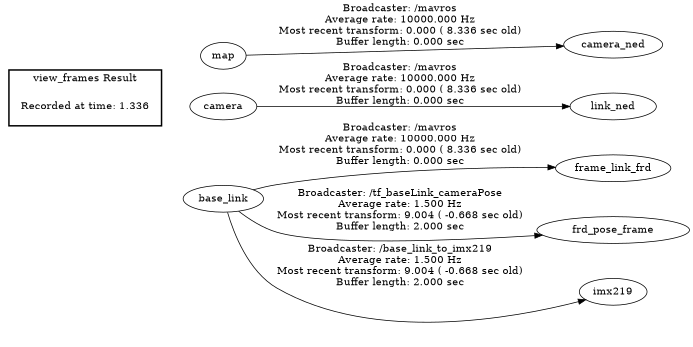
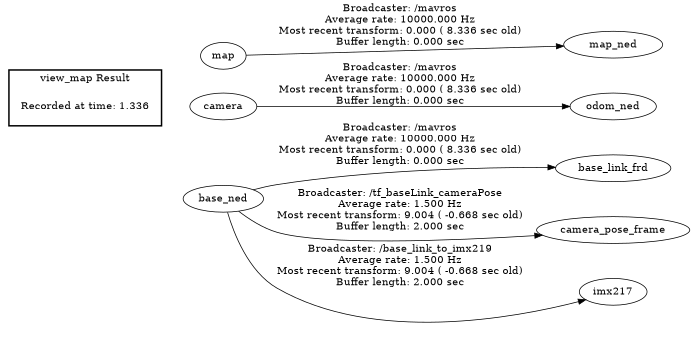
(613, 45) -> (613, 45)
(85, 79) -> (85, 79)
(613, 106) -> (613, 106)
(613, 168) -> (613, 168)
(223, 199) -> (223, 199)
(613, 230) -> (613, 230)
(613, 292) -> (613, 292)
